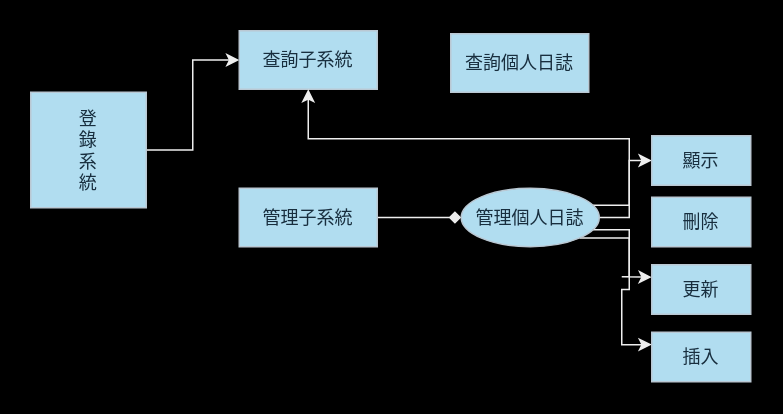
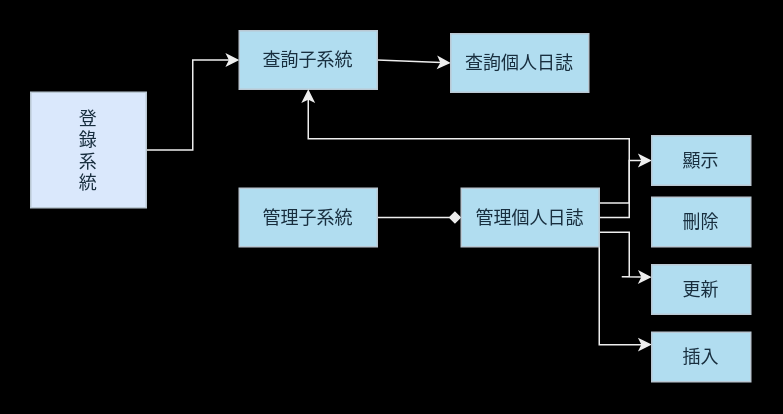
none -> (409, 61)
(89, 150) -> (89, 150)
(530, 218) -> (530, 218)
